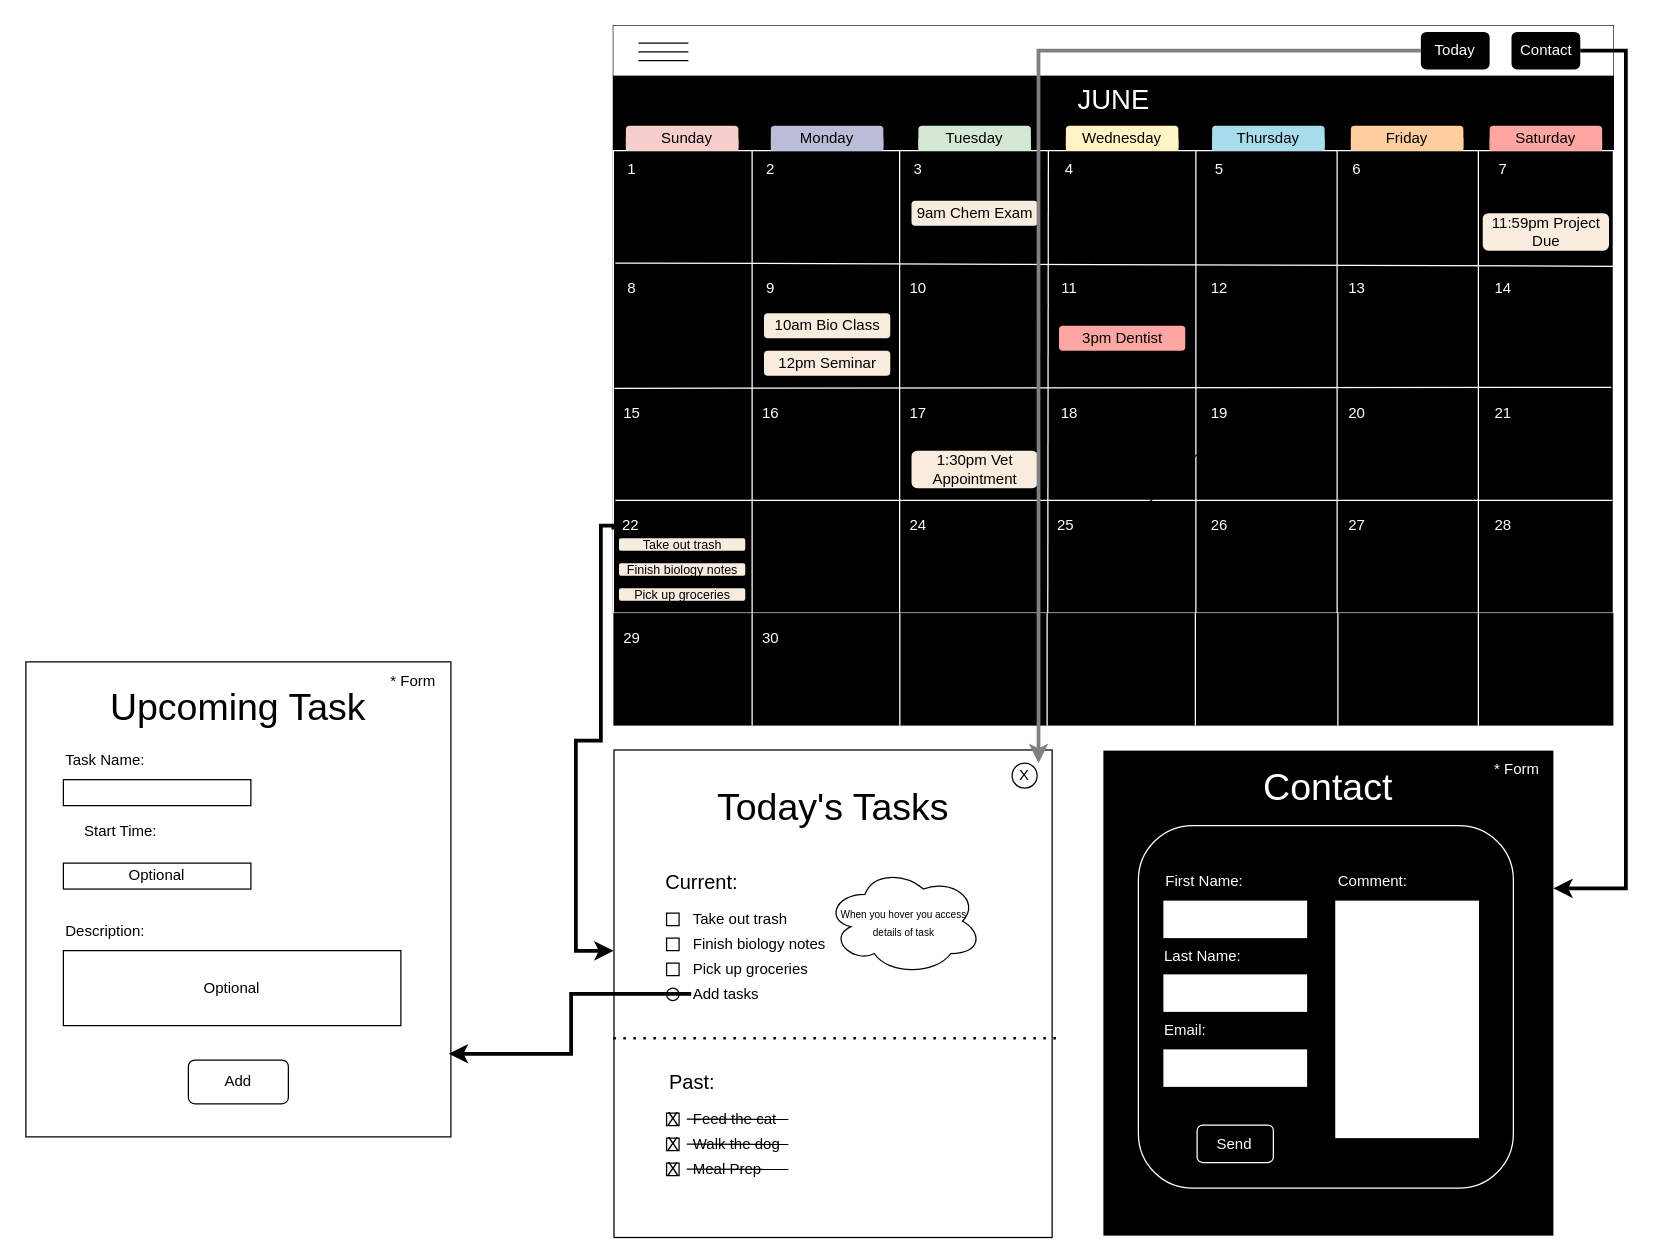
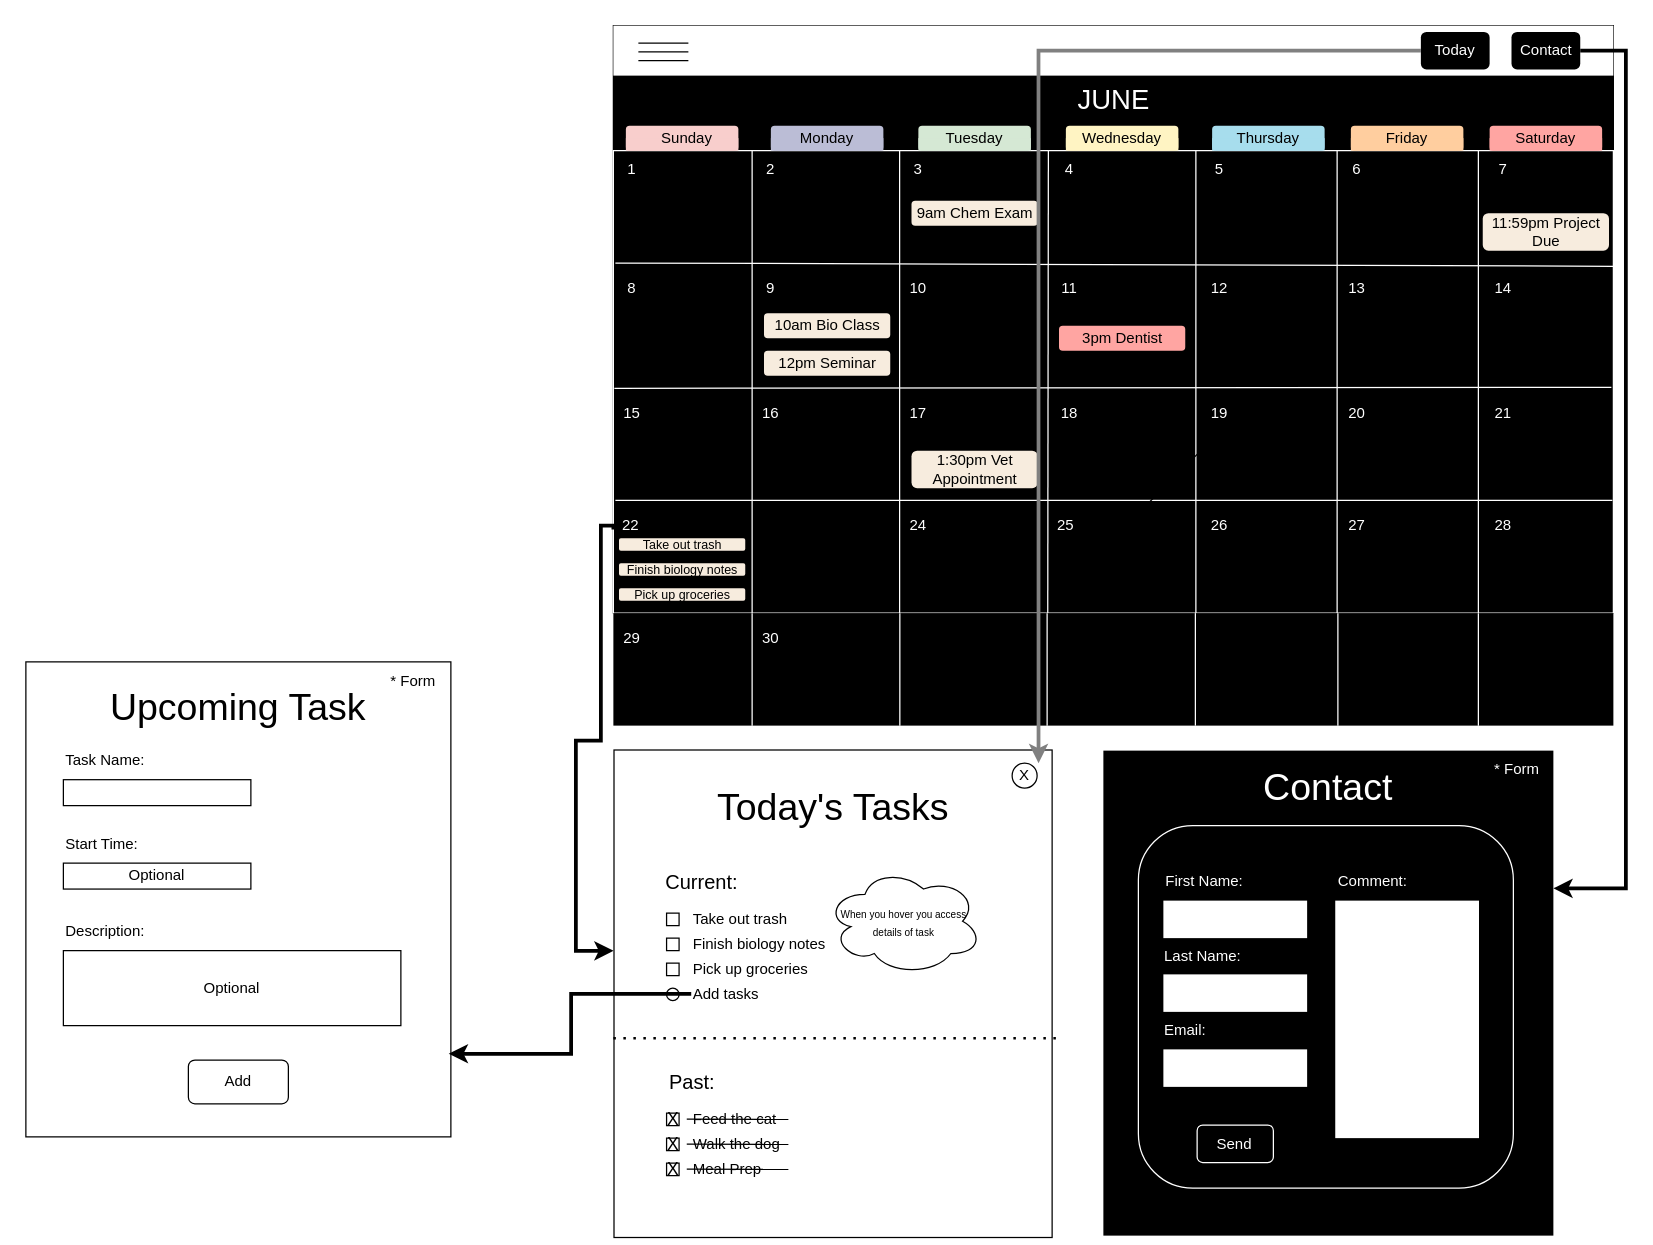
(138, 832) -> (119, 844)
